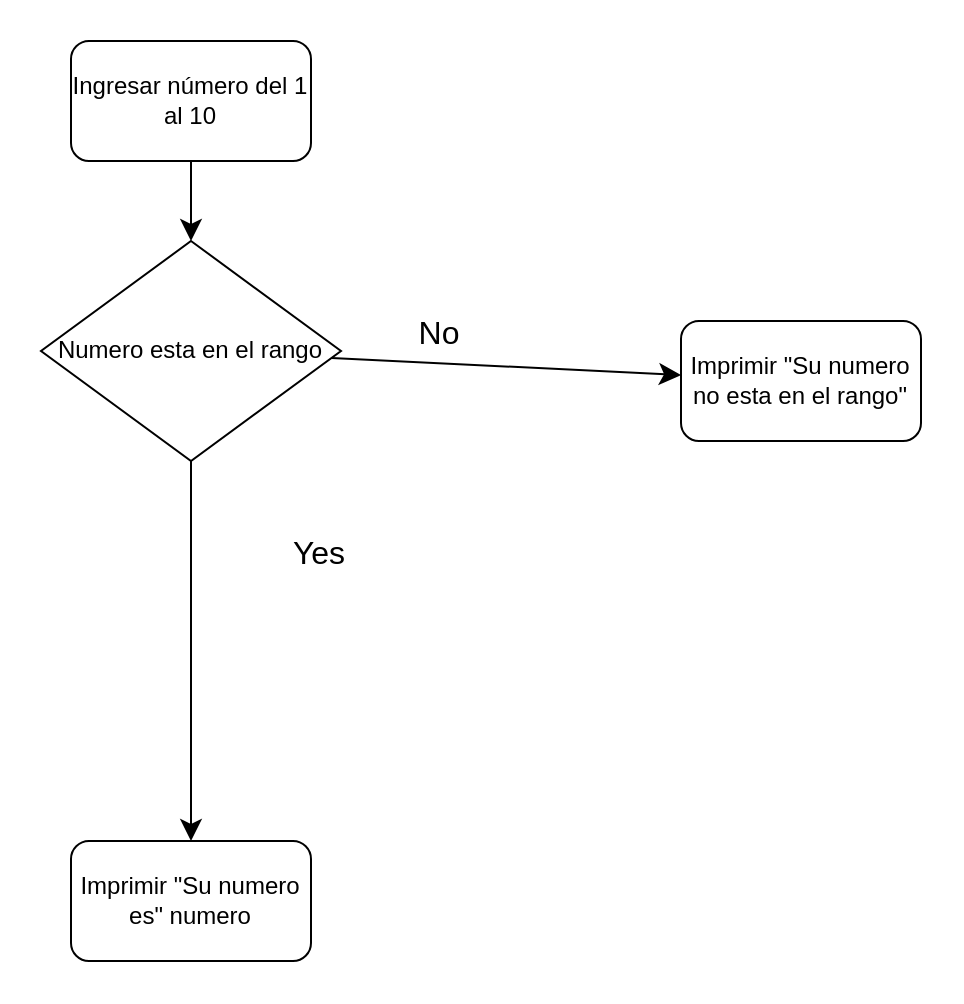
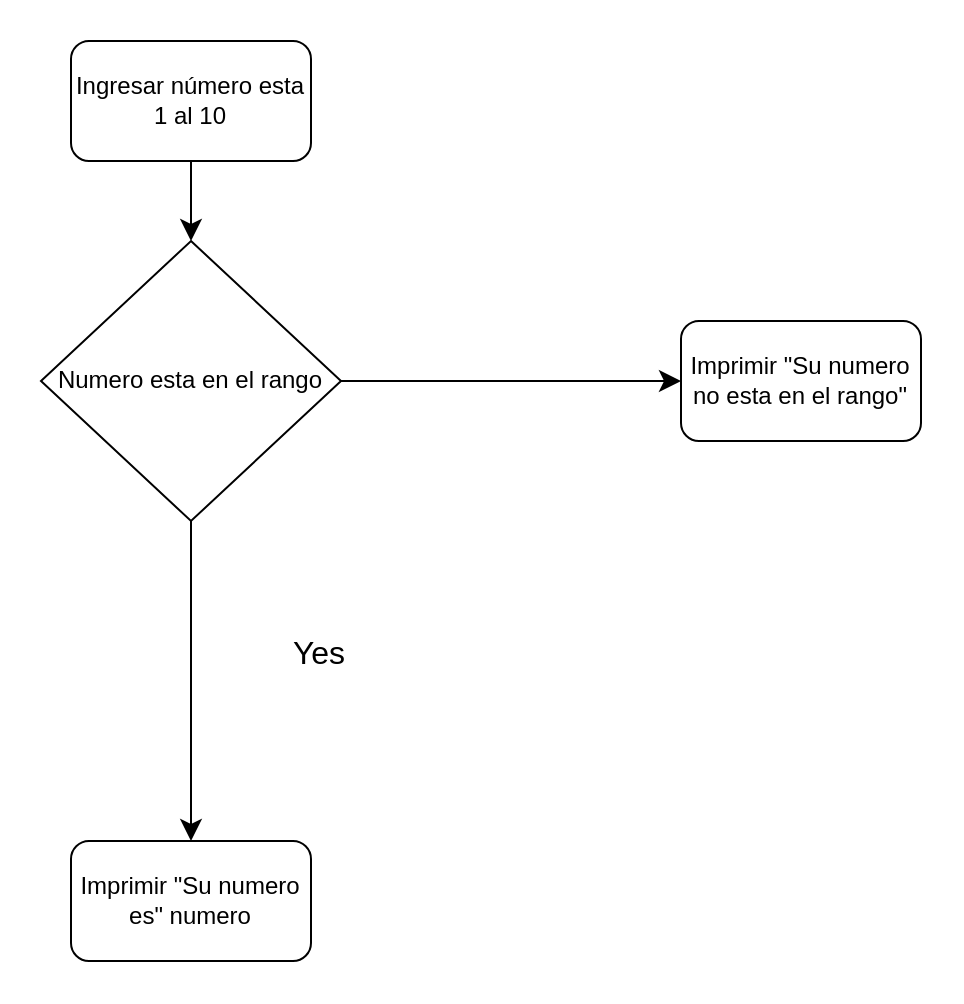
(191, 101) -> (191, 101)
(439, 333) -> none
(191, 351) -> (191, 381)
(319, 553) -> (319, 653)
